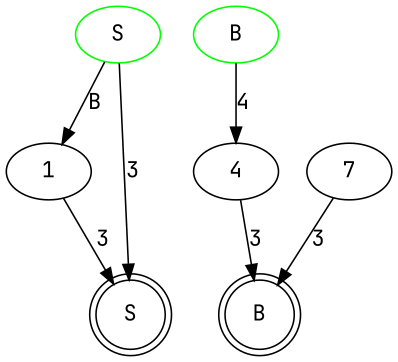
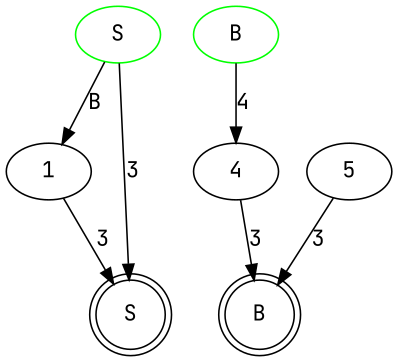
(349, 172) -> (349, 172)
